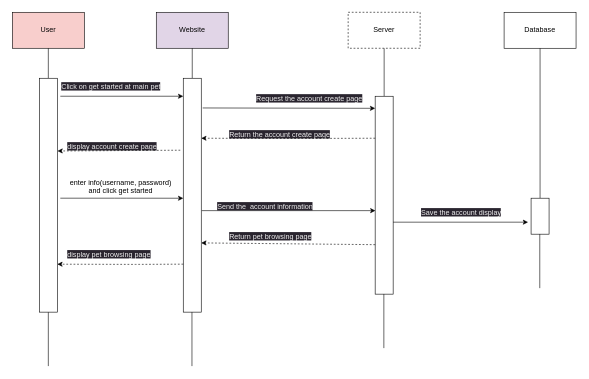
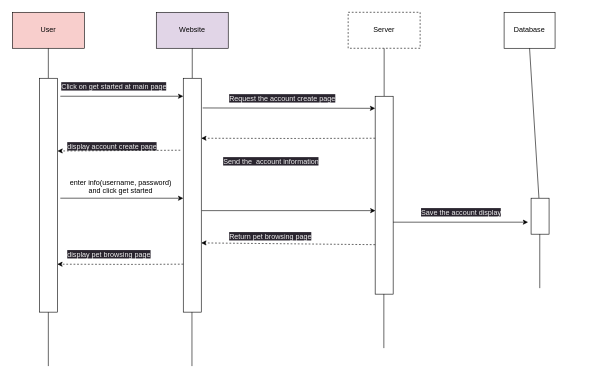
(540, 30) -> (530, 30)
(115, 91) -> (115, 91)
(309, 99) -> (282, 99)
(282, 132) -> none
(270, 204) -> (276, 159)
